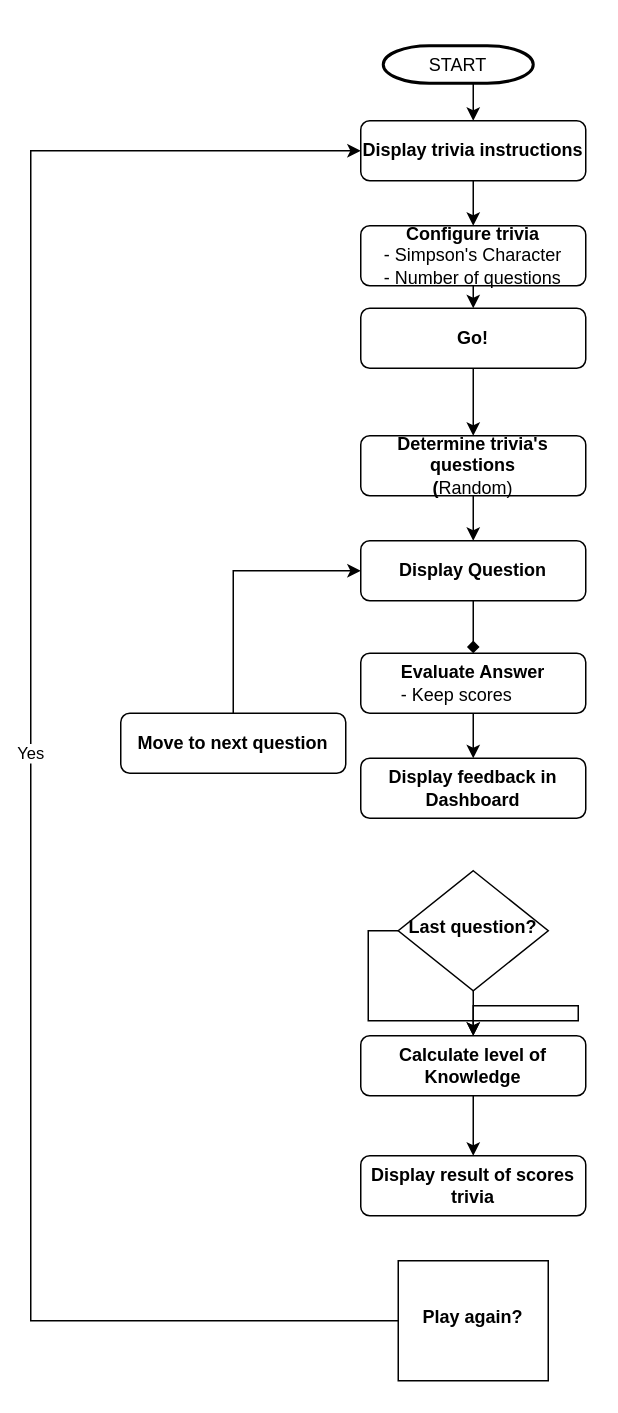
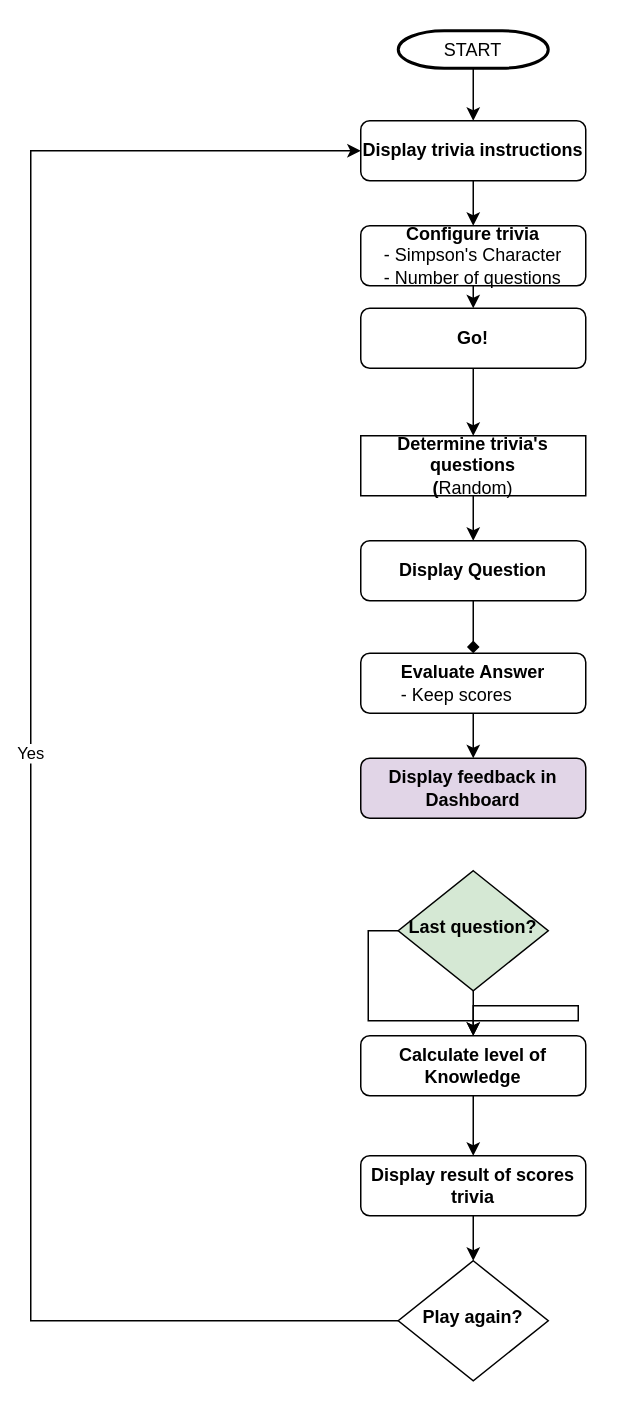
(458, 65) -> (473, 50)
(473, 466) -> (473, 466)
(233, 584) -> none
(233, 743) -> none
(473, 788) -> (473, 788)
(473, 931) -> (473, 931)
none -> (473, 1244)
(473, 1321) -> (473, 1321)
